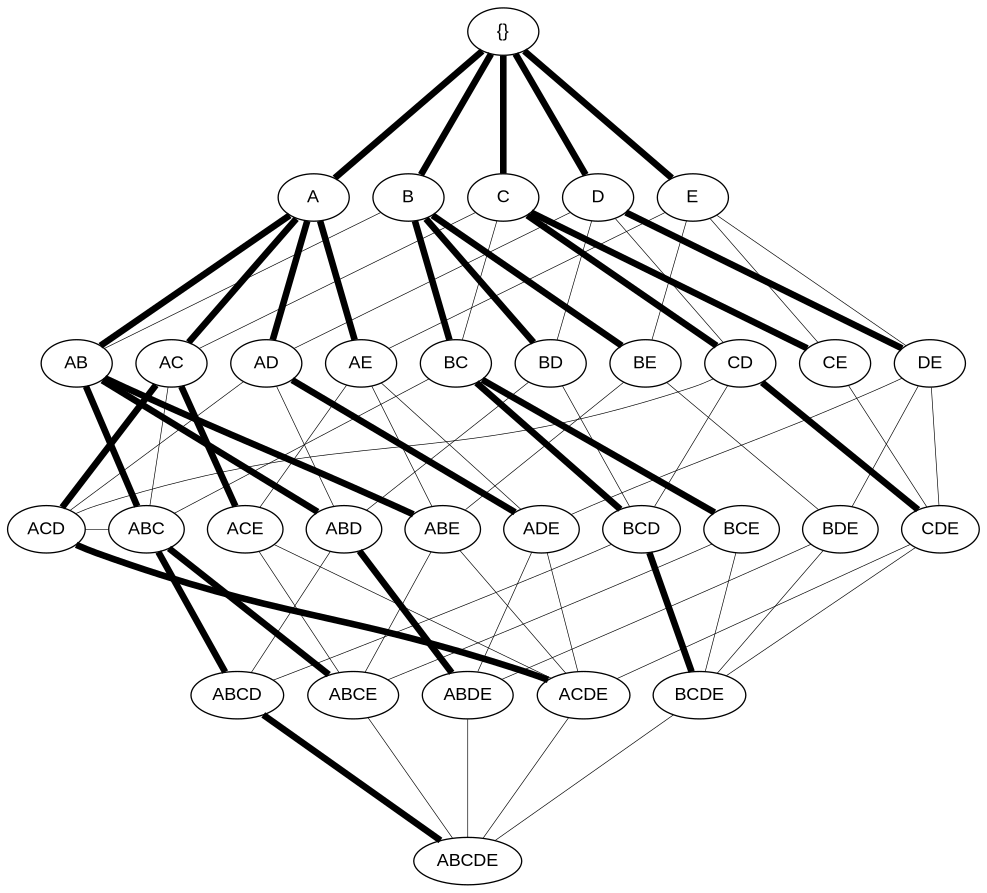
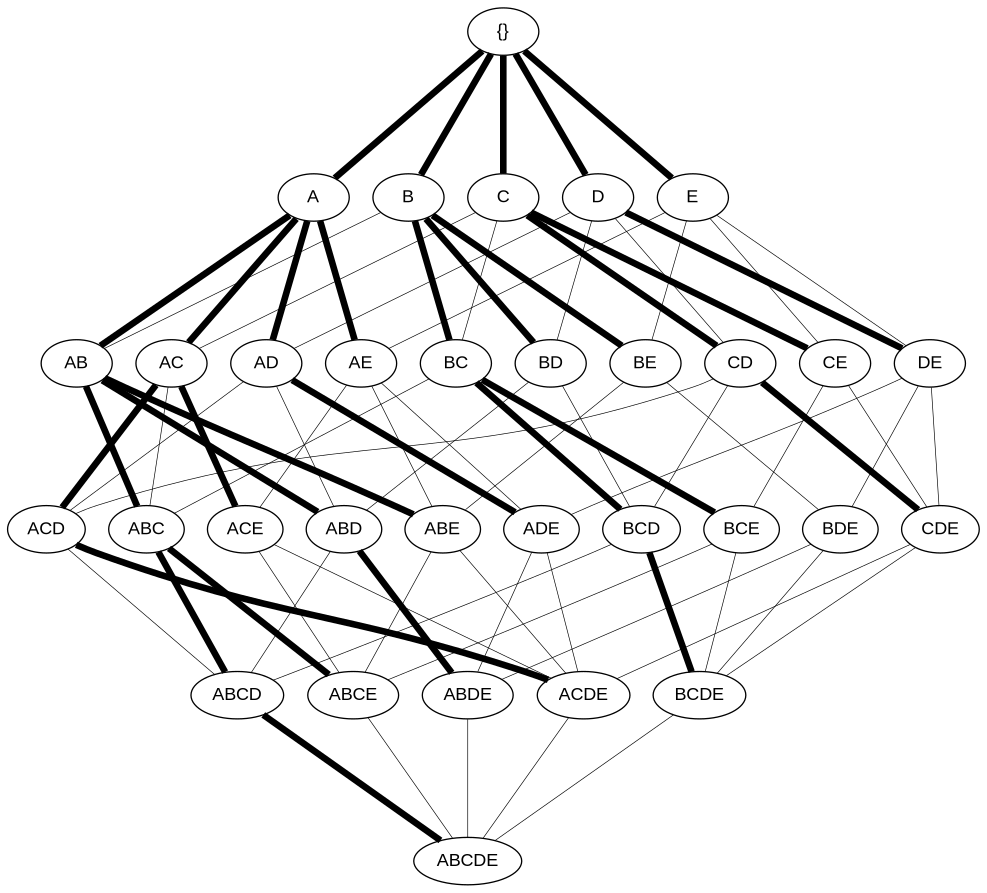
none -> (788, 446)
(97, 529) -> (141, 612)
